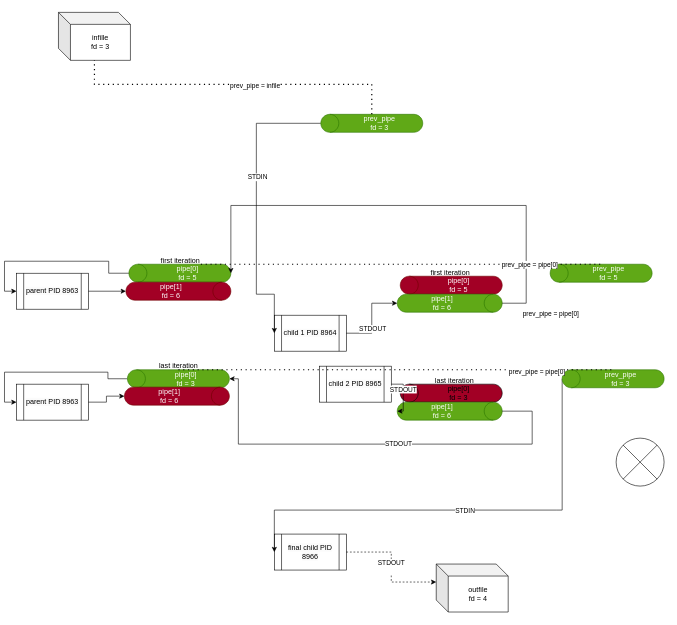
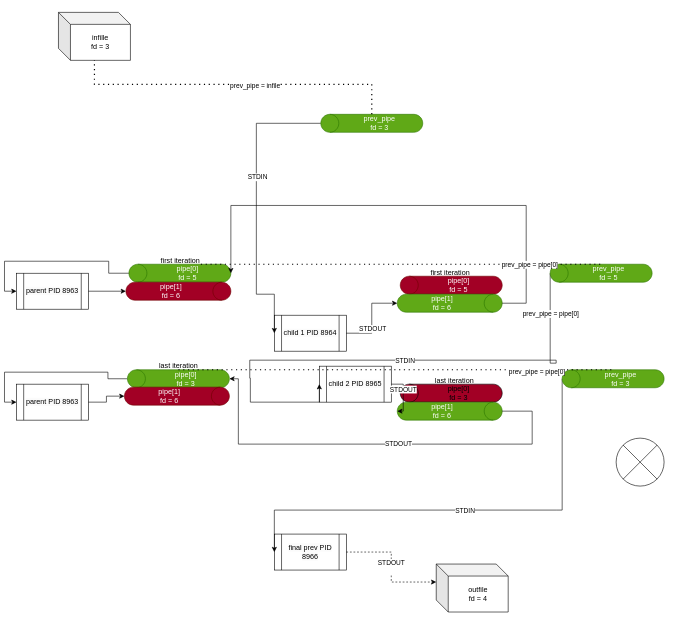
none -> (251, 389)
(311, 552) -> (311, 552)
